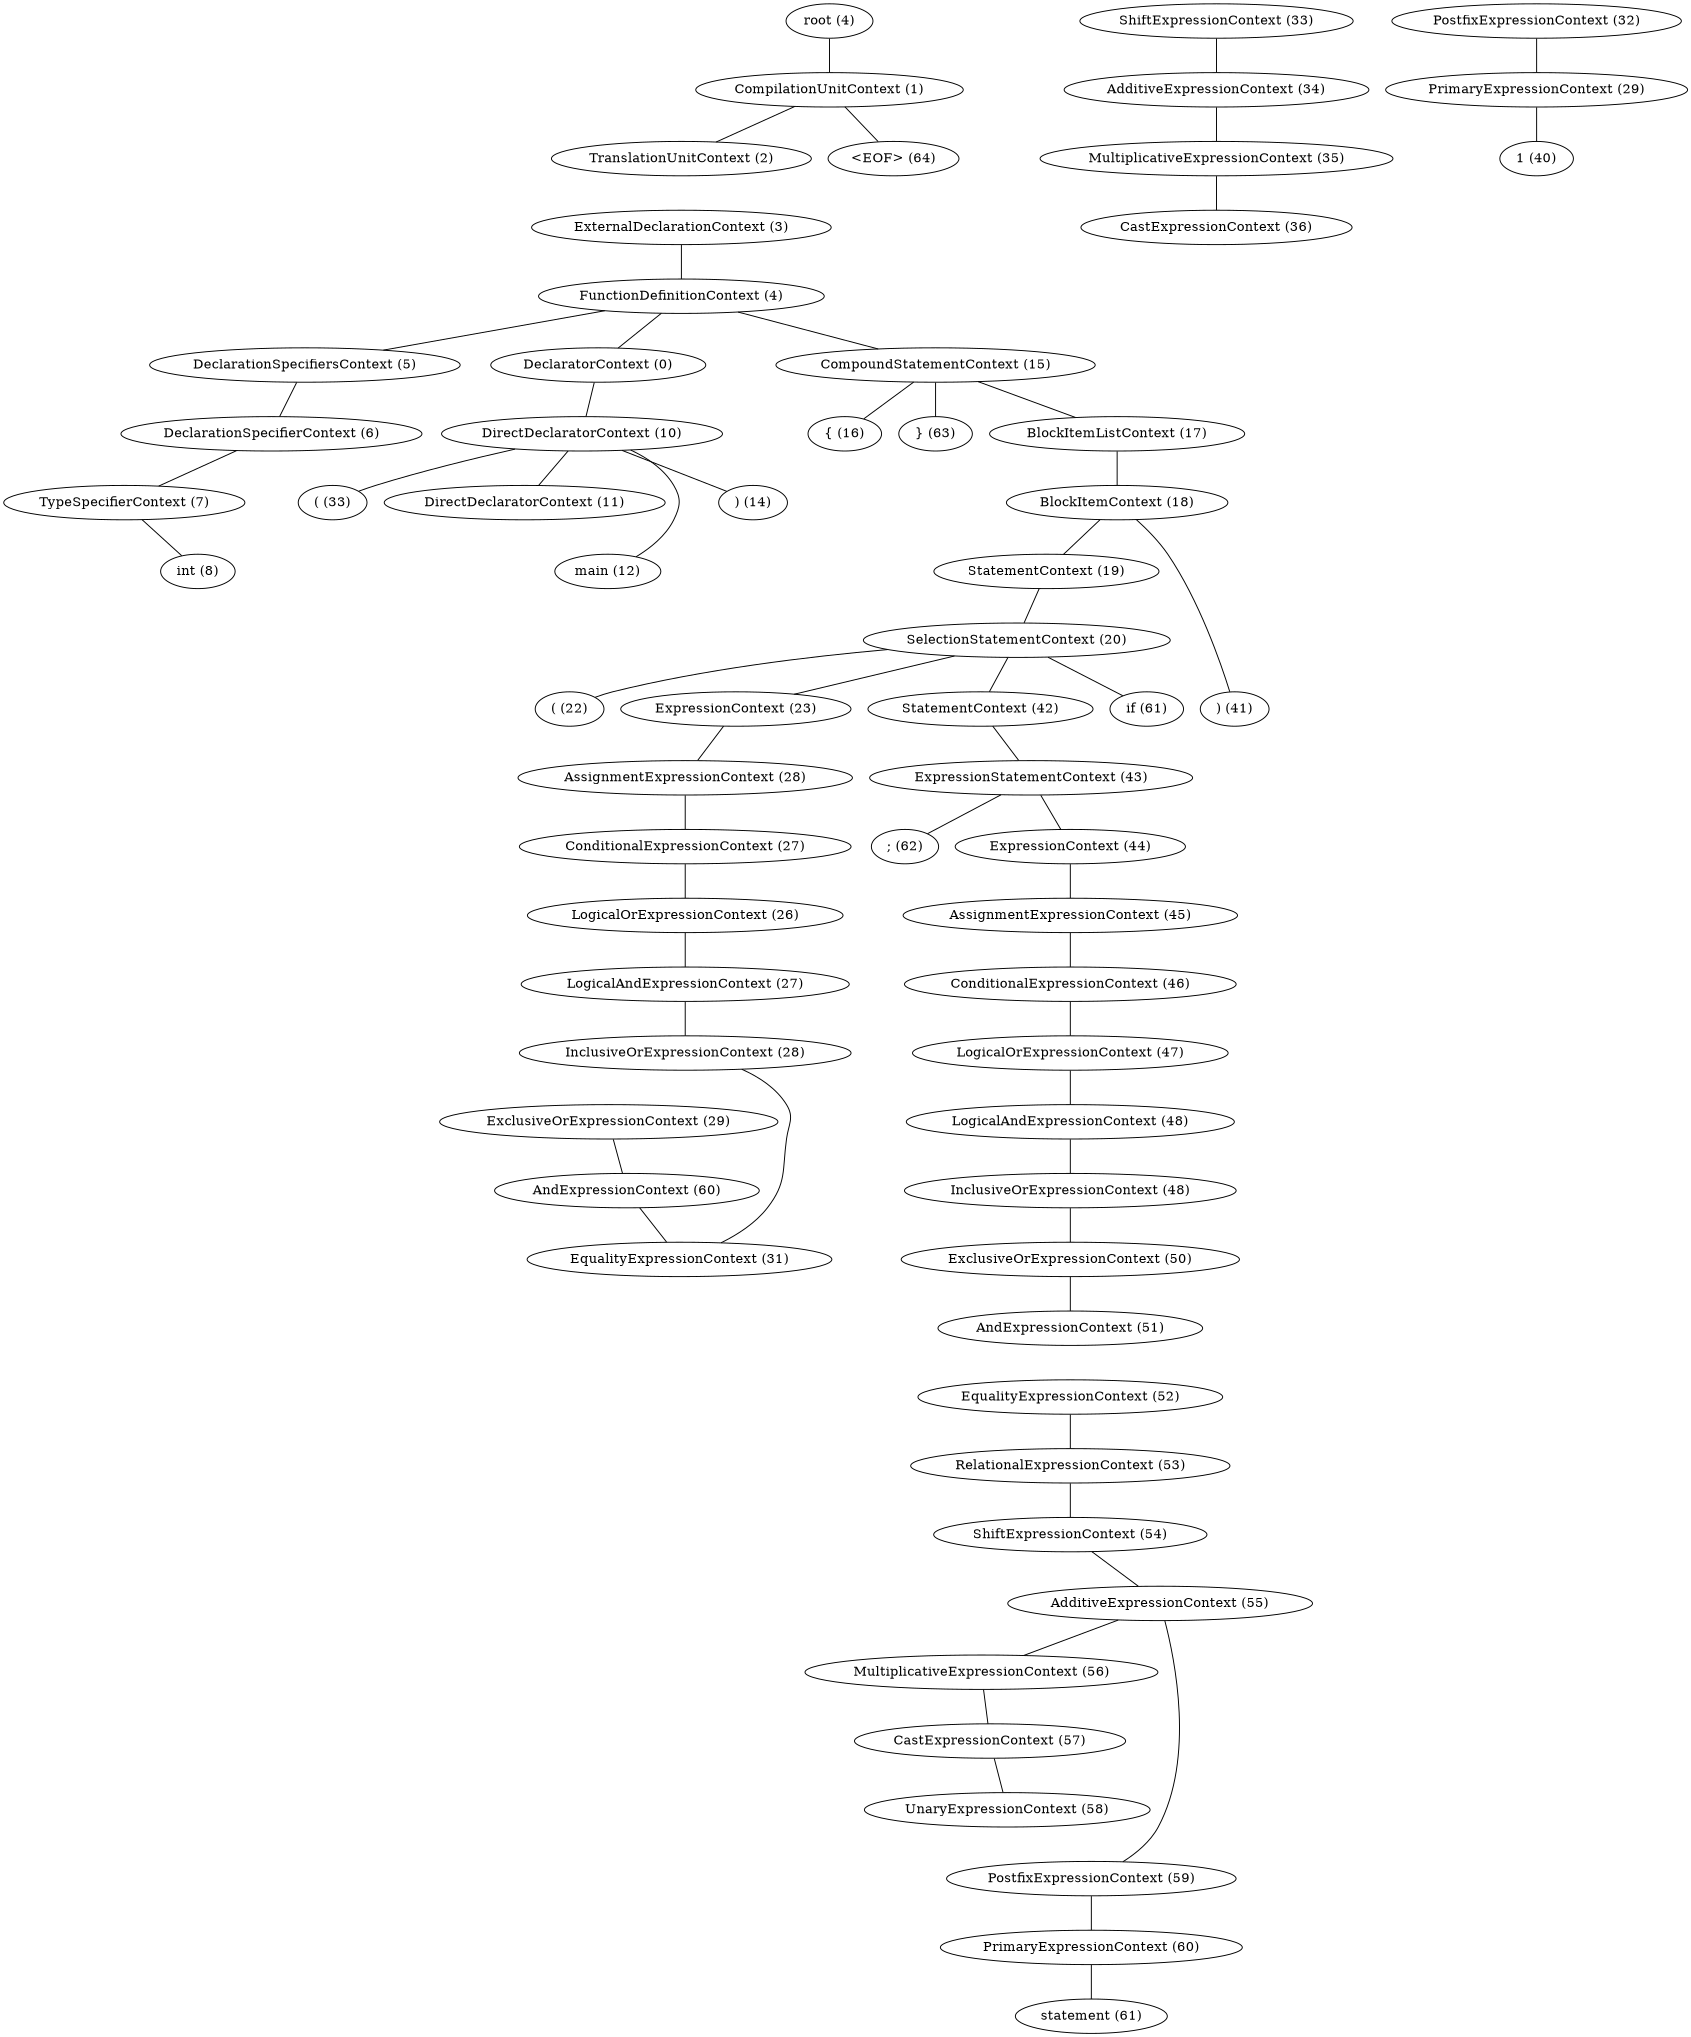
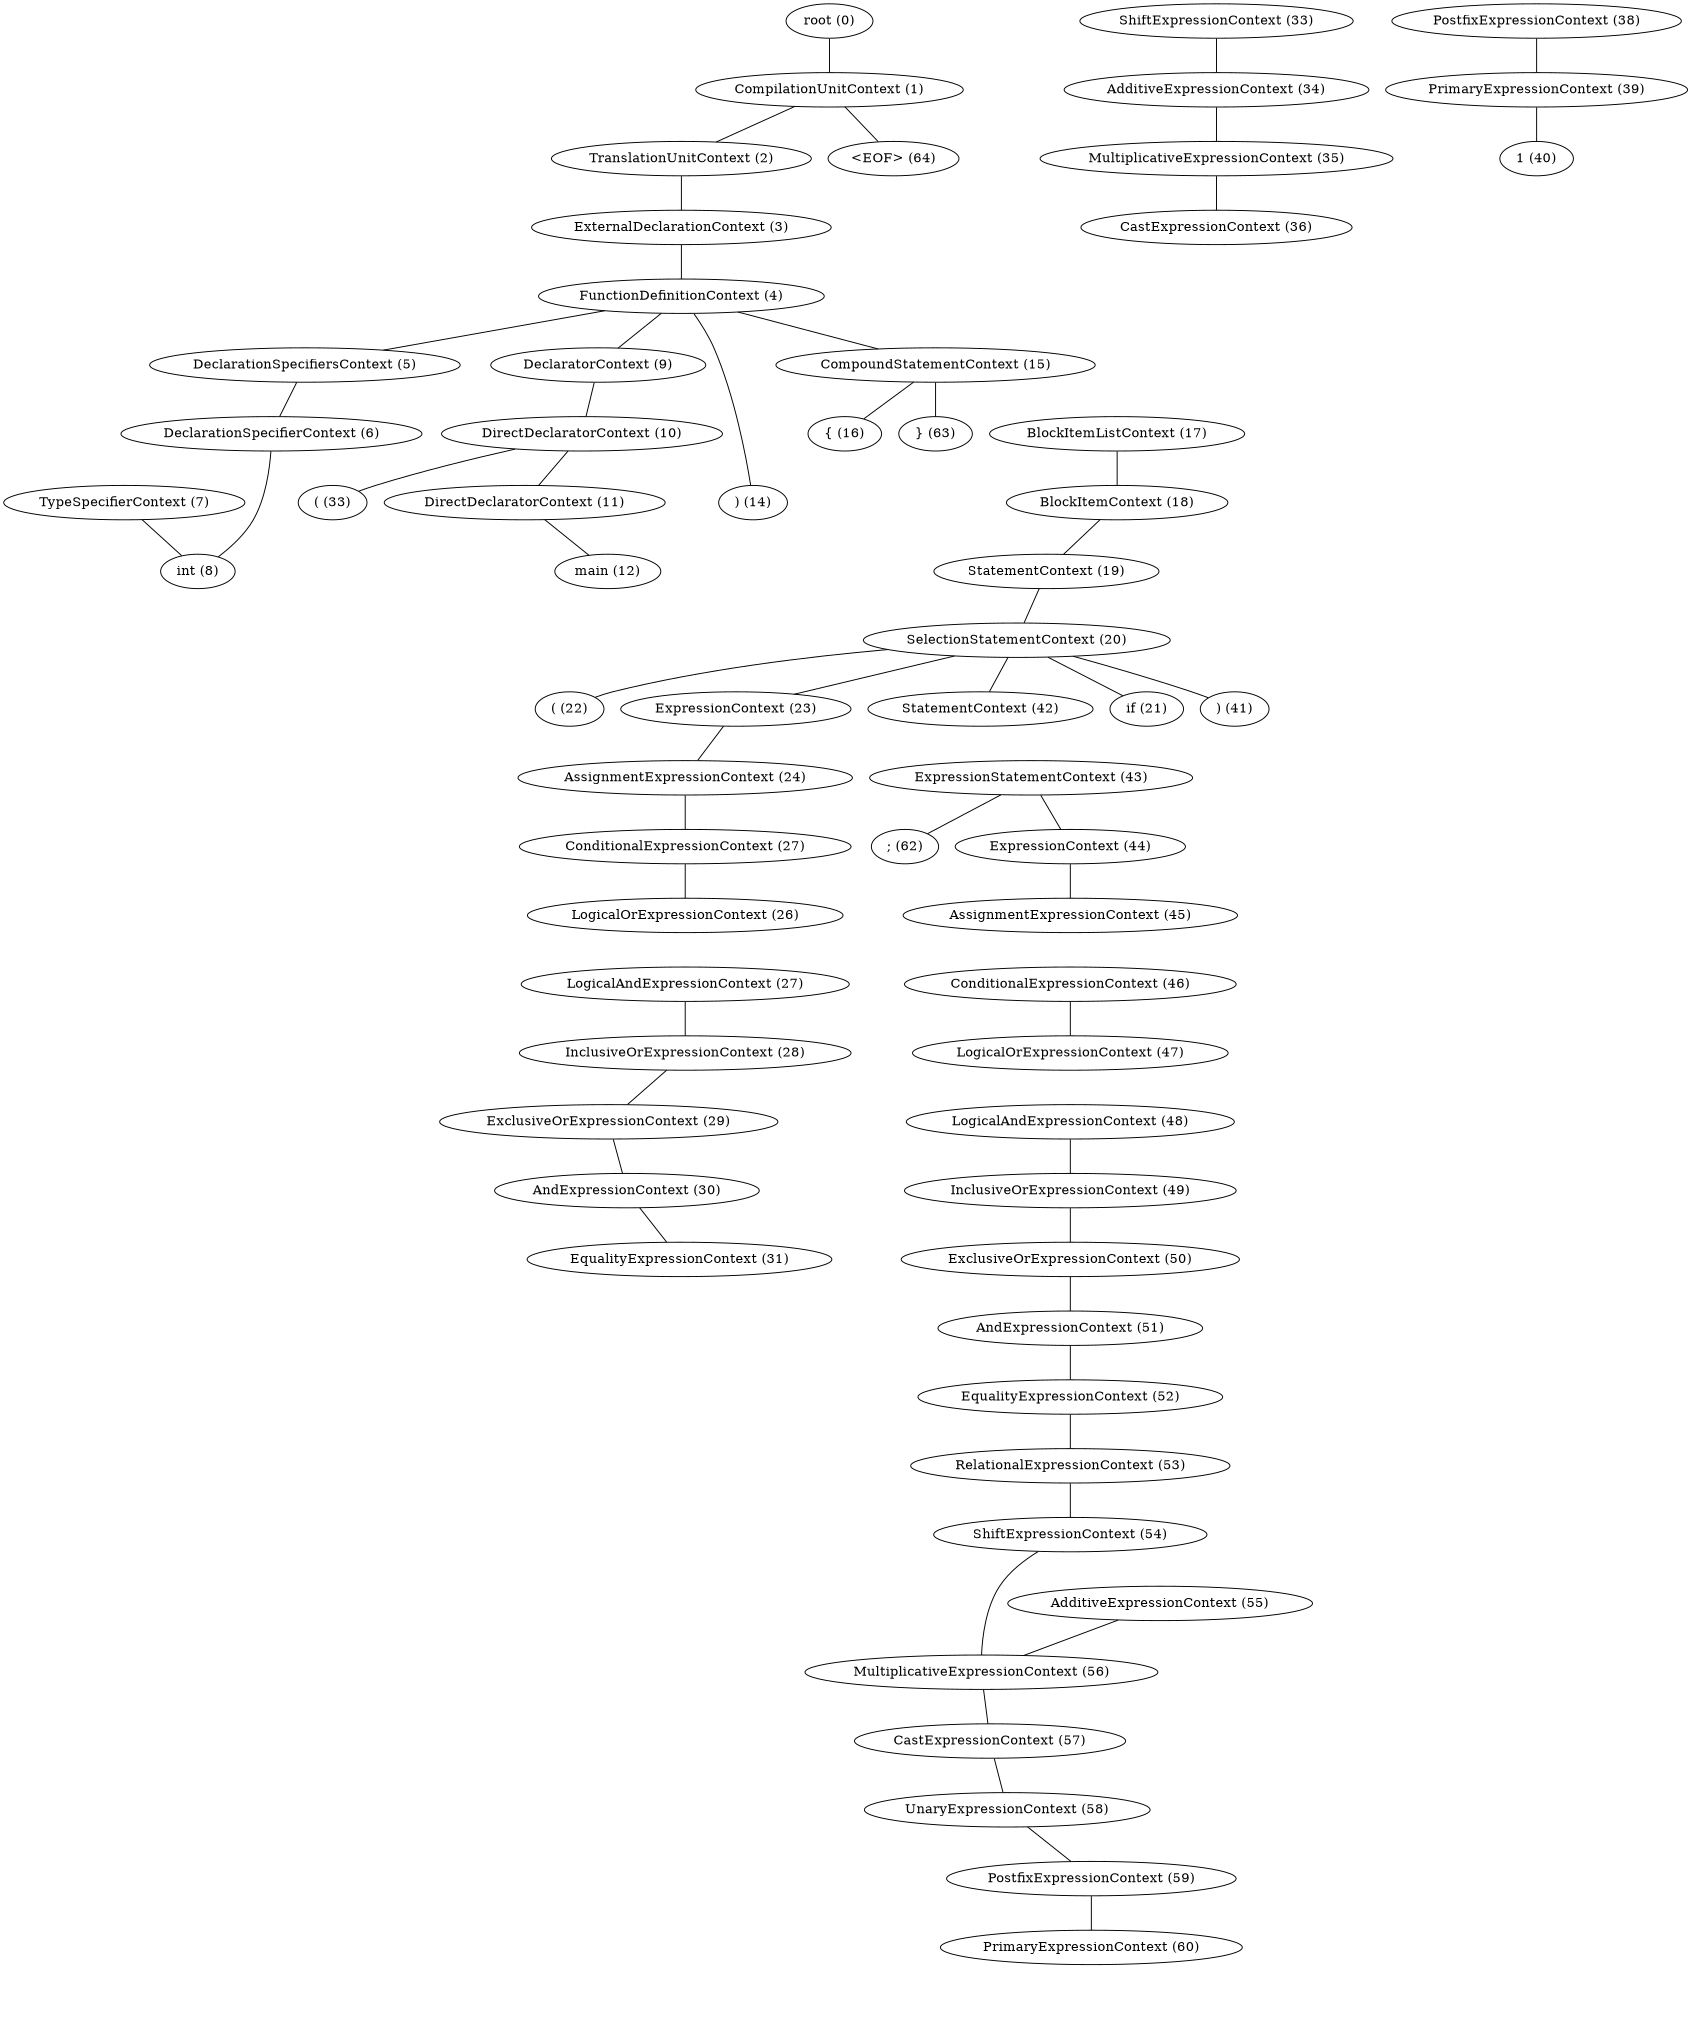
(830, 21) -> (830, 21)
(1537, 21) -> (1537, 21)
(1537, 90) -> (1537, 90)
none -> (681, 193)
(598, 365) -> (598, 365)
(1027, 400) -> none
(198, 468) -> (258, 511)
(674, 471) -> (731, 396)
(679, 501) -> (567, 538)
(1194, 600) -> (1141, 676)
(1147, 709) -> (1147, 709)
(1006, 743) -> none
(685, 778) -> (685, 778)
(685, 950) -> none
(1070, 950) -> none
(1070, 1088) -> none
(785, 1158) -> (647, 1087)
(627, 1191) -> (627, 1191)
(1070, 1191) -> (1070, 1191)
none -> (1070, 1363)
(1115, 1569) -> (995, 1595)
(1178, 1750) -> (1049, 1844)
(1091, 2016) -> none
